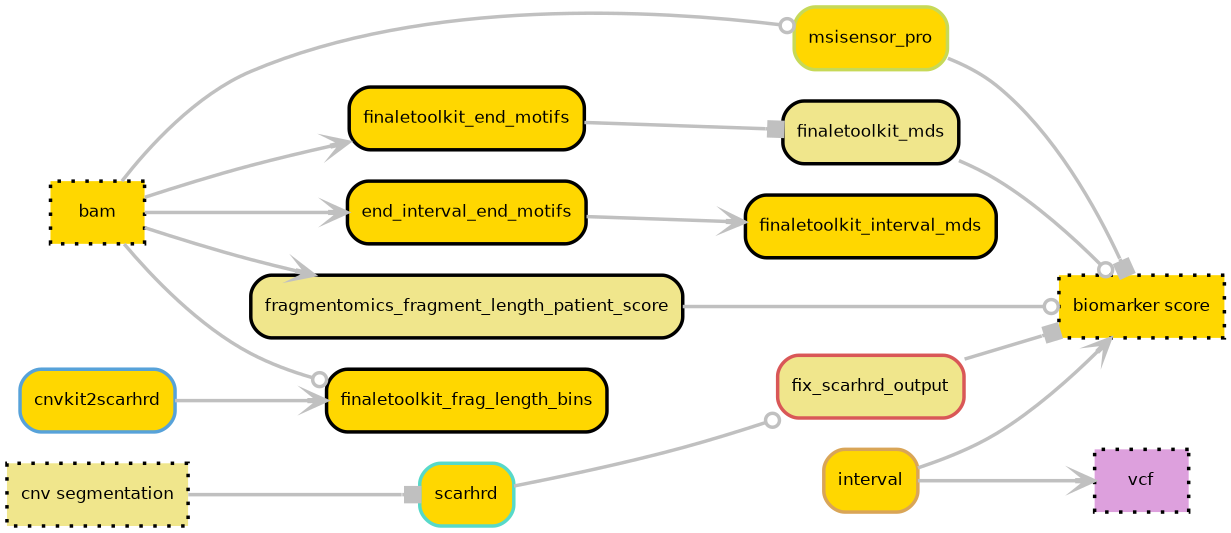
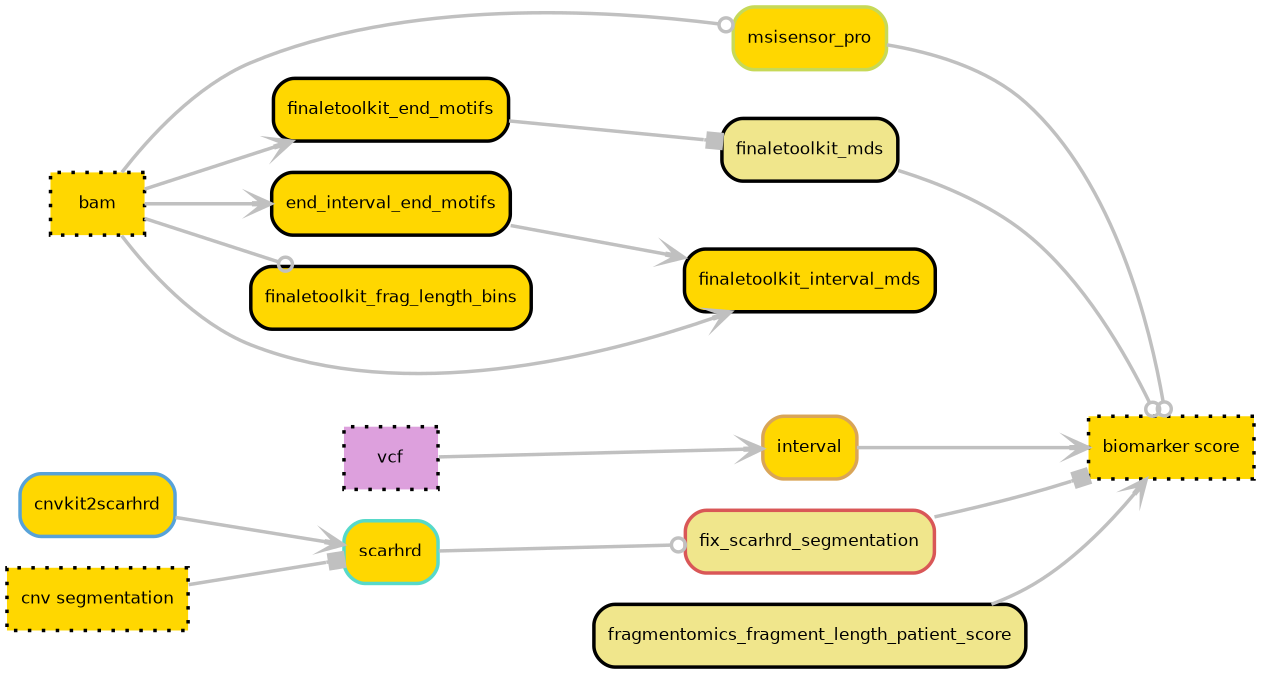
(1051, 143) -> (1083, 173)
(220, 251) -> (398, 372)
(864, 307) -> (1070, 558)
(871, 387) -> (810, 542)
(242, 401) -> (251, 530)
(997, 481) -> (592, 453)
(98, 495) -> (98, 599)
